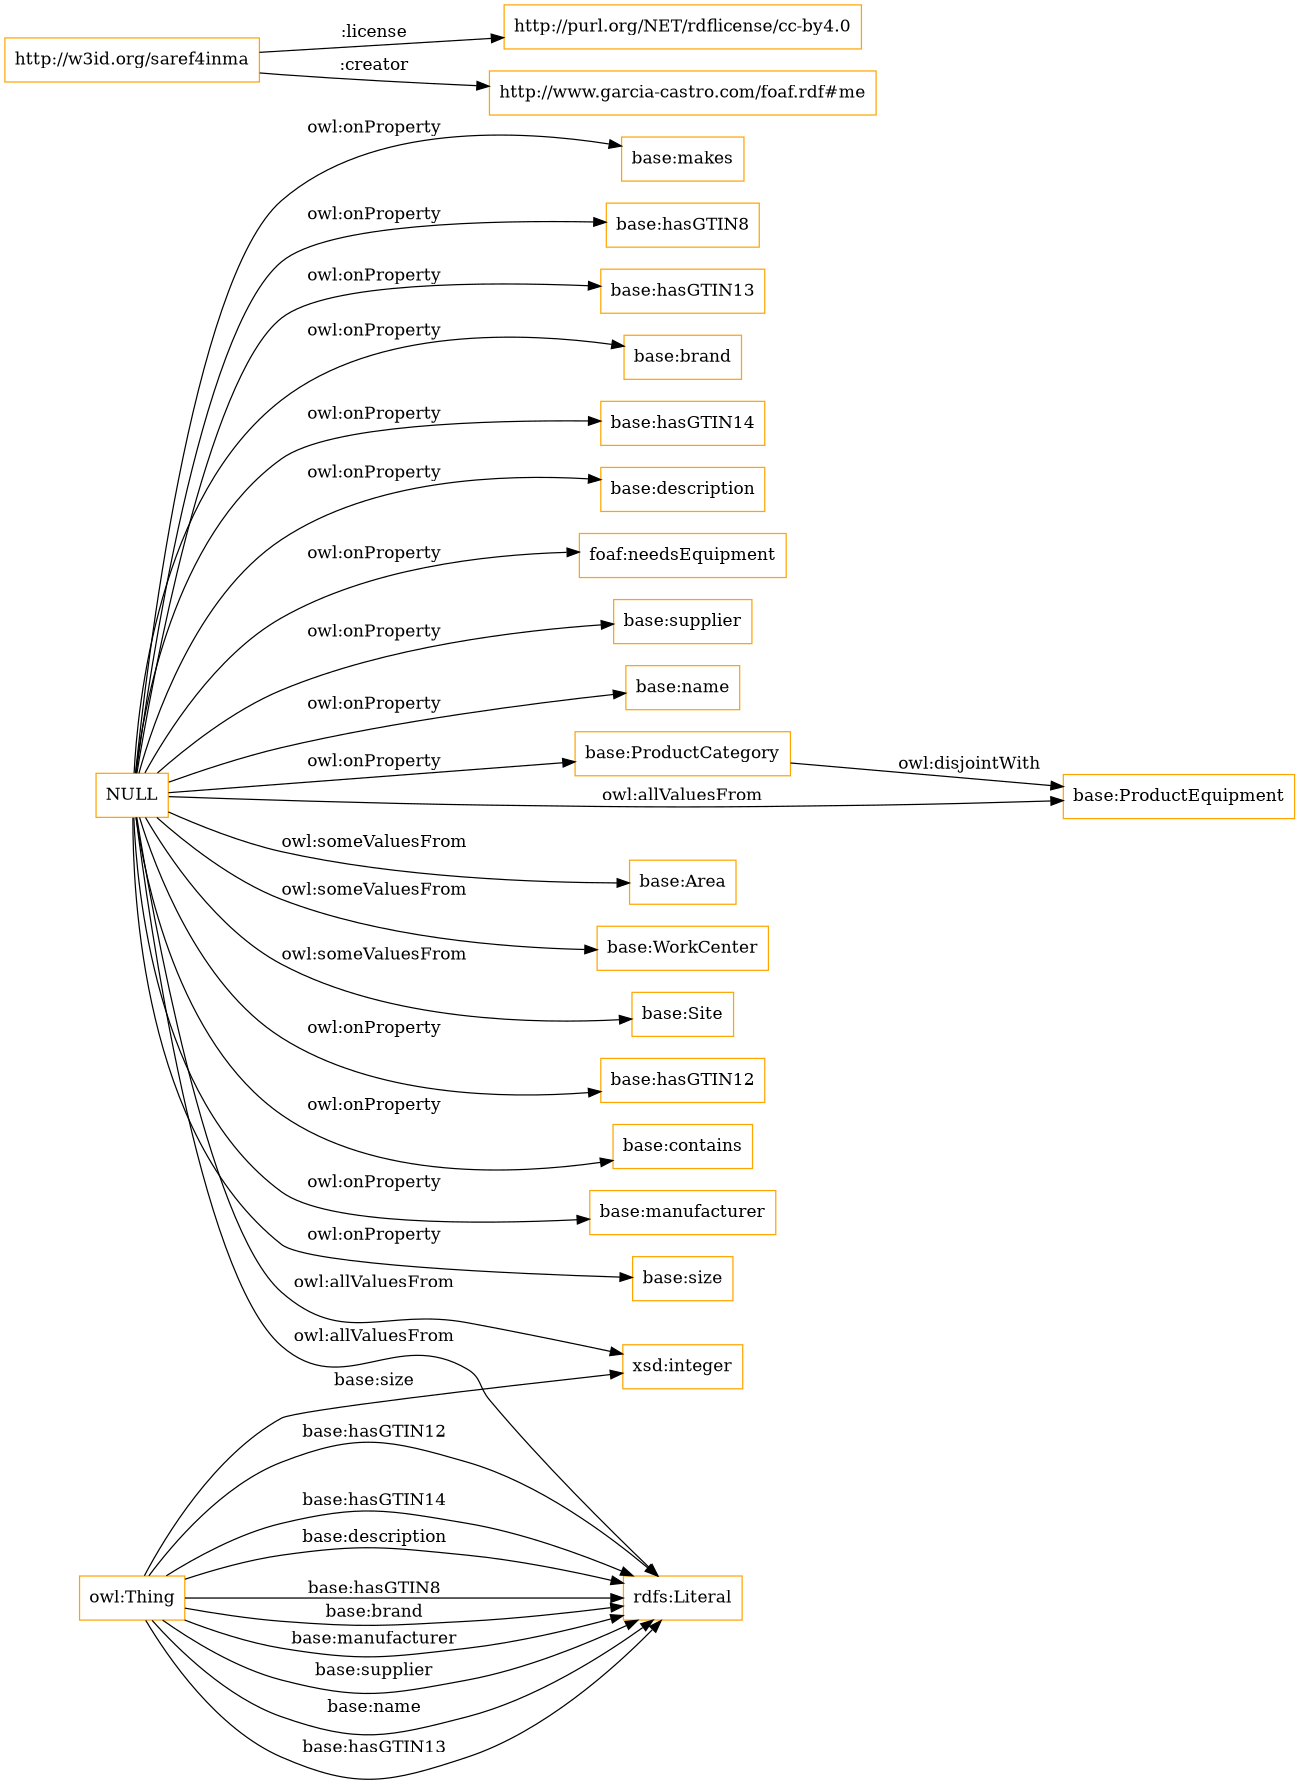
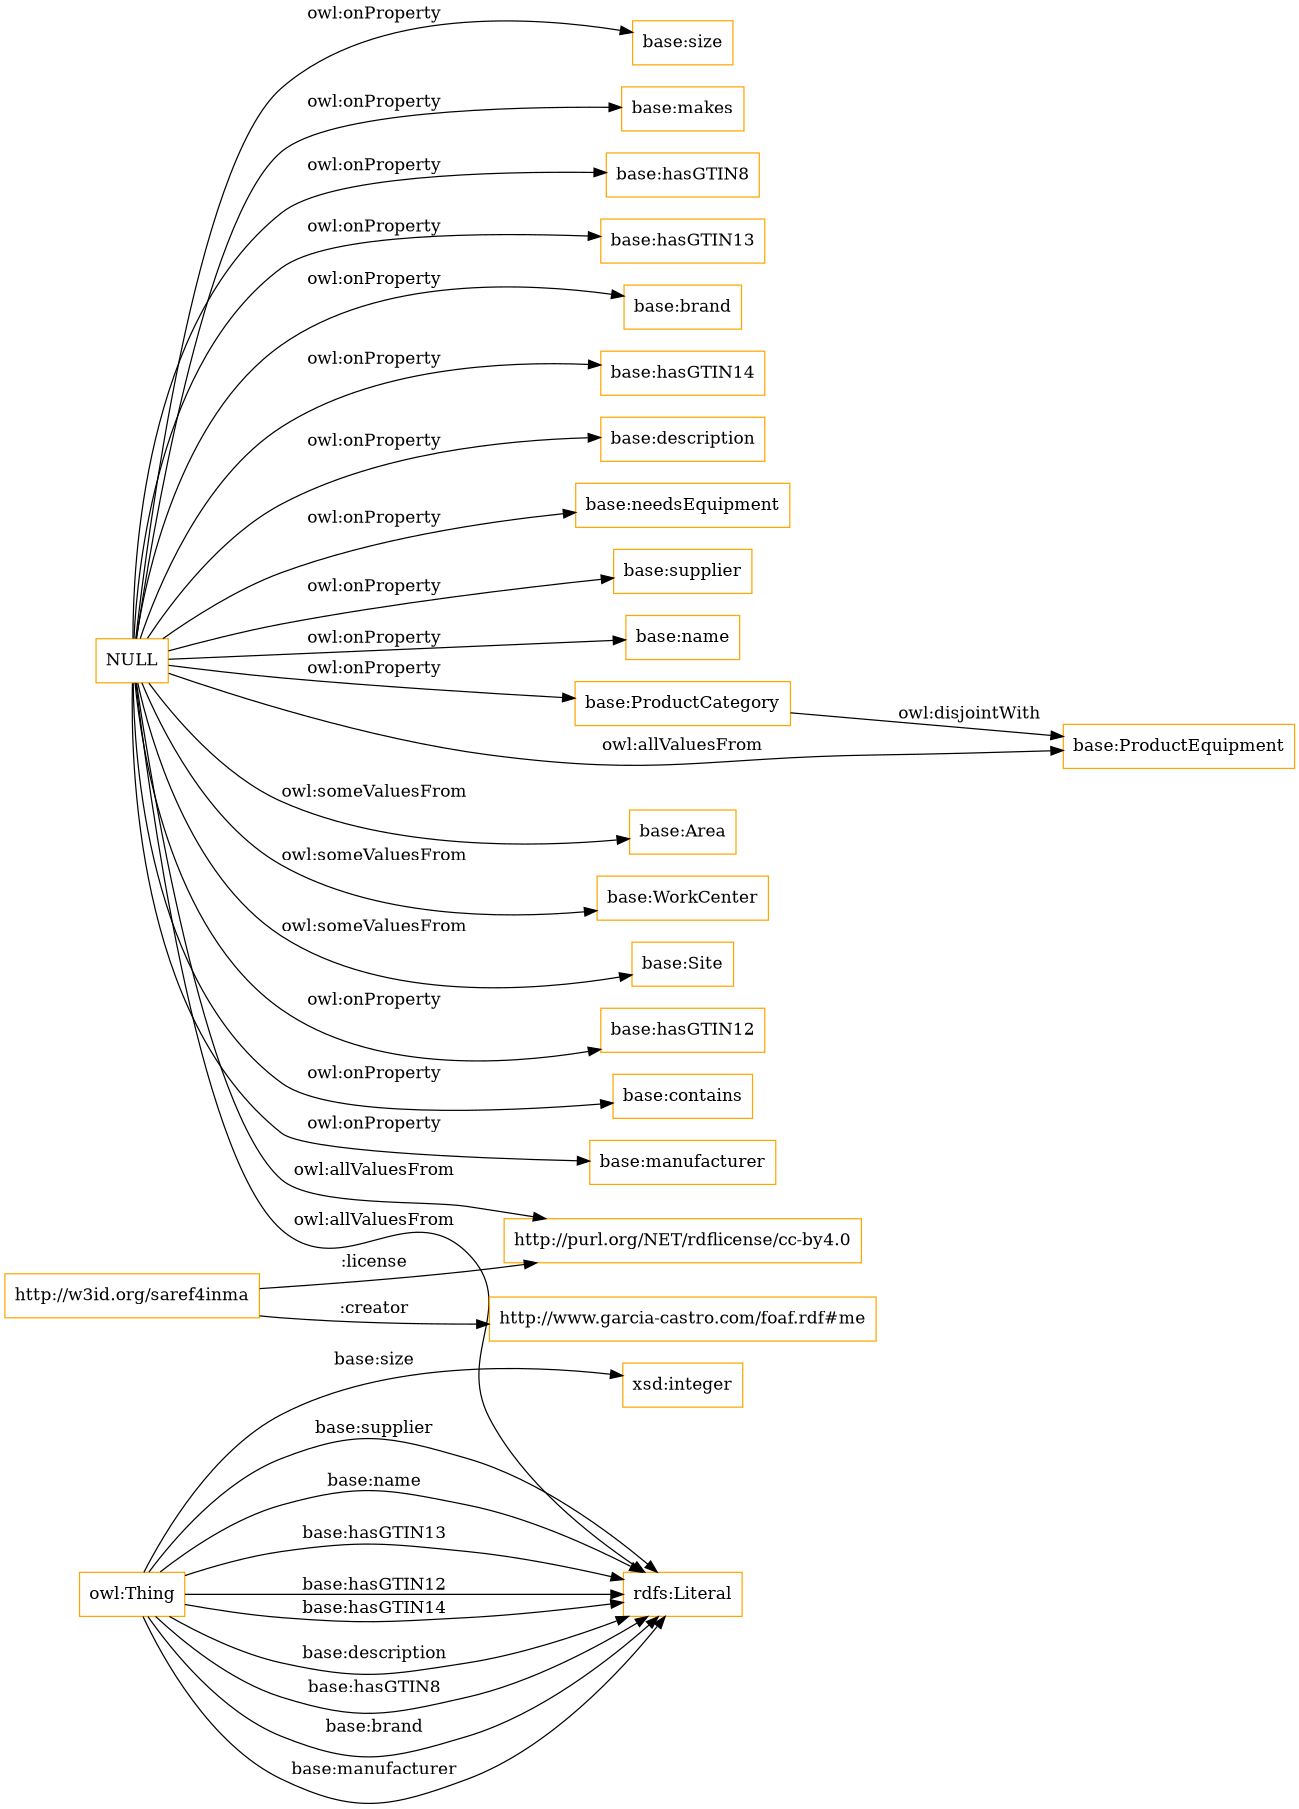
(683, 556) -> (683, 505)
(239, 1224) -> (208, 1026)
